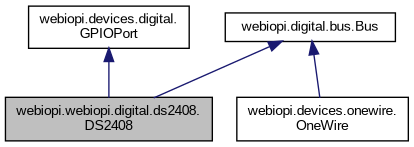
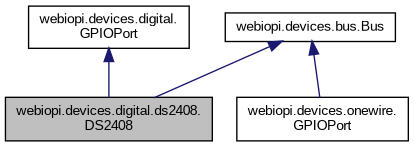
(310, 27) -> (310, 27)
(109, 119) -> (109, 119)
(323, 119) -> (323, 119)
